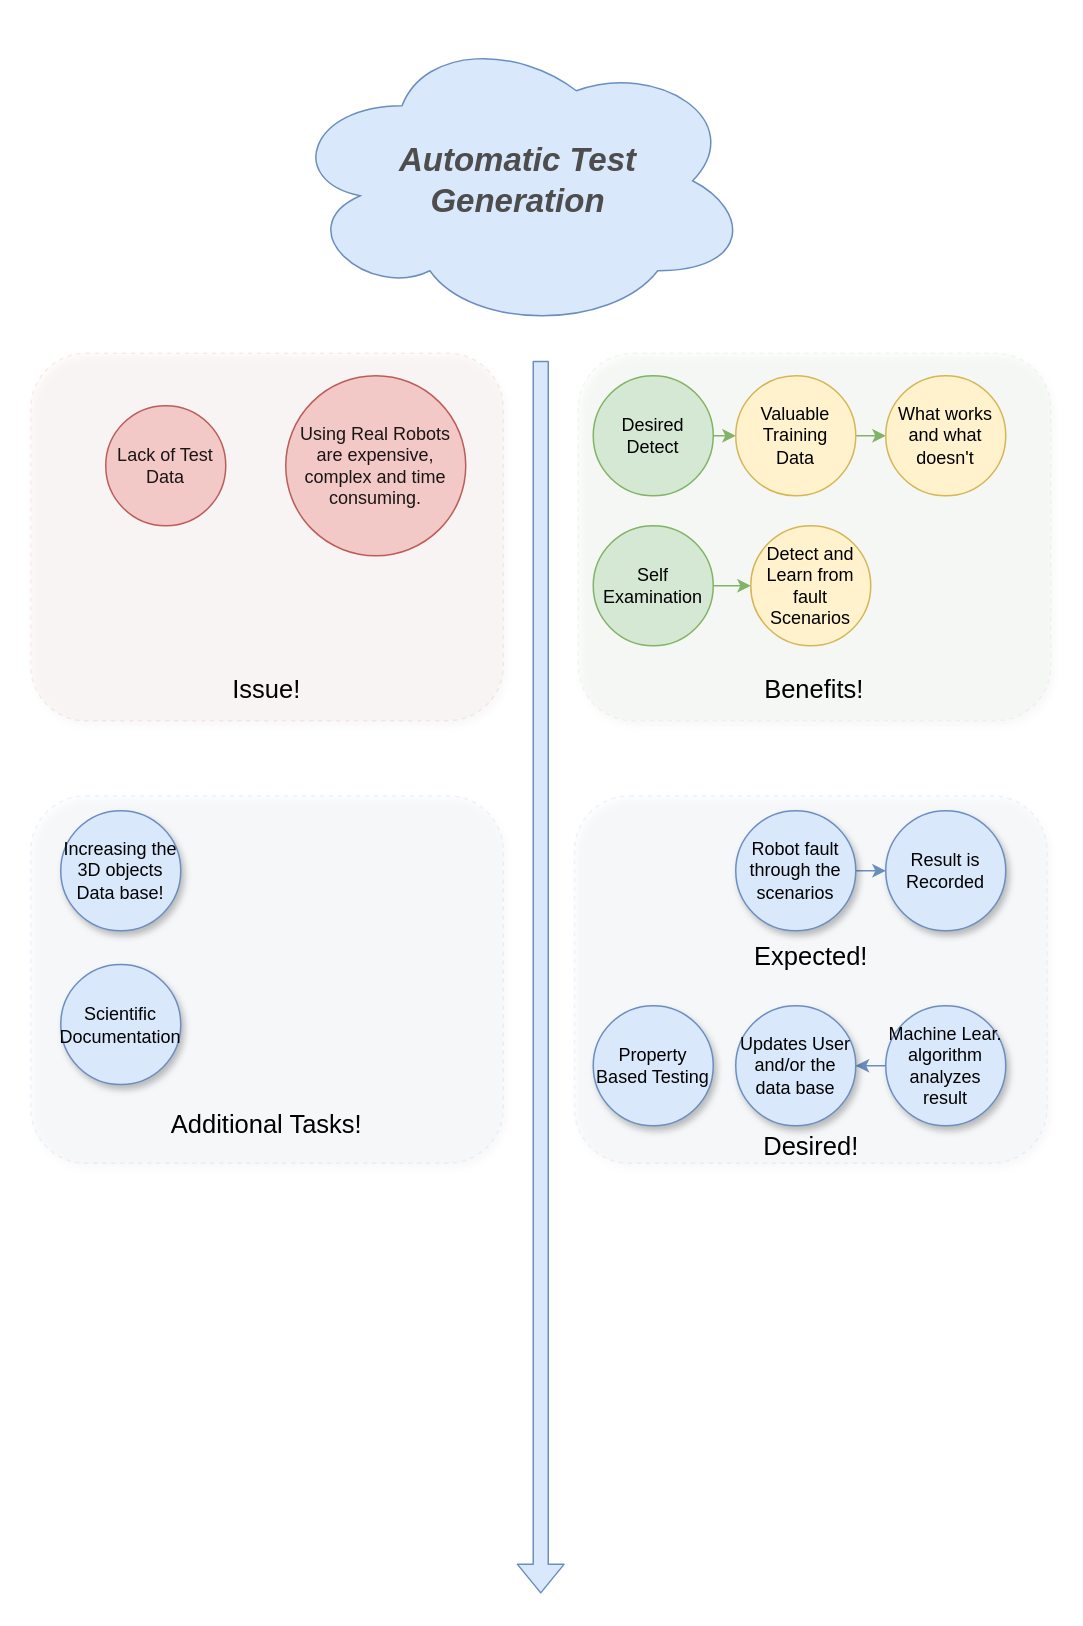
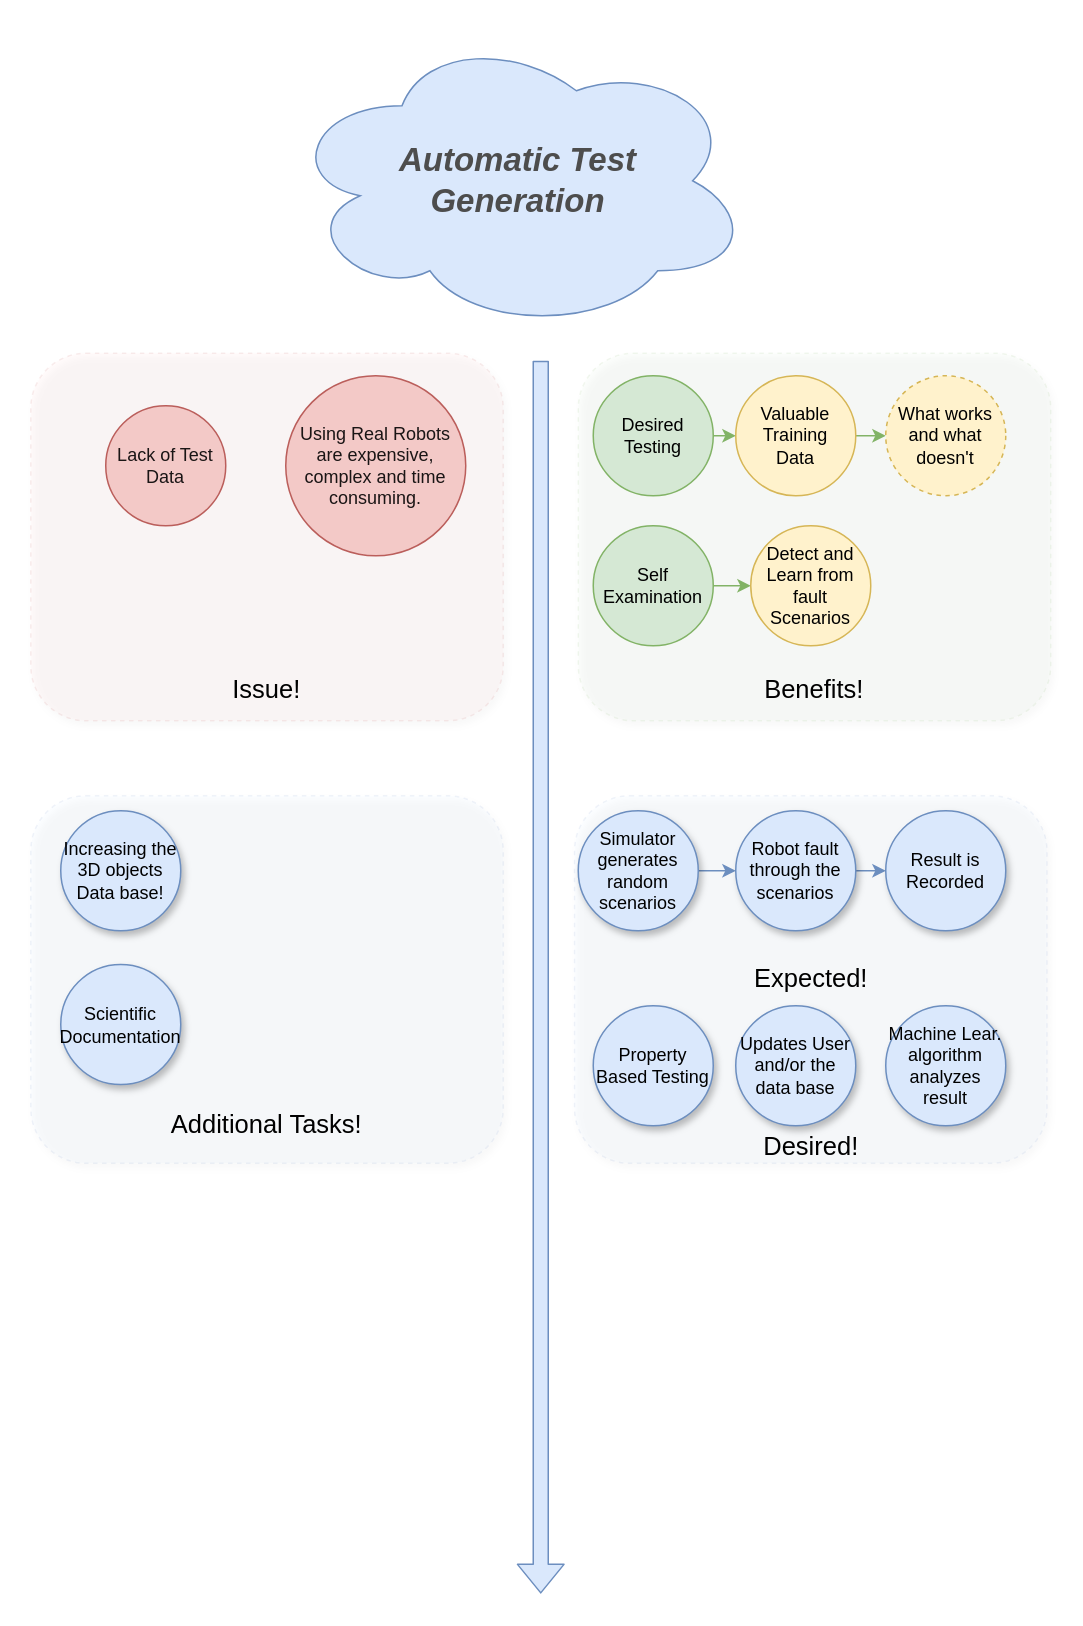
(653, 436) -> (653, 436)
(946, 436) -> (946, 436)
none -> (638, 871)
none -> (712, 871)
(811, 957) -> (811, 980)
(866, 1066) -> none
